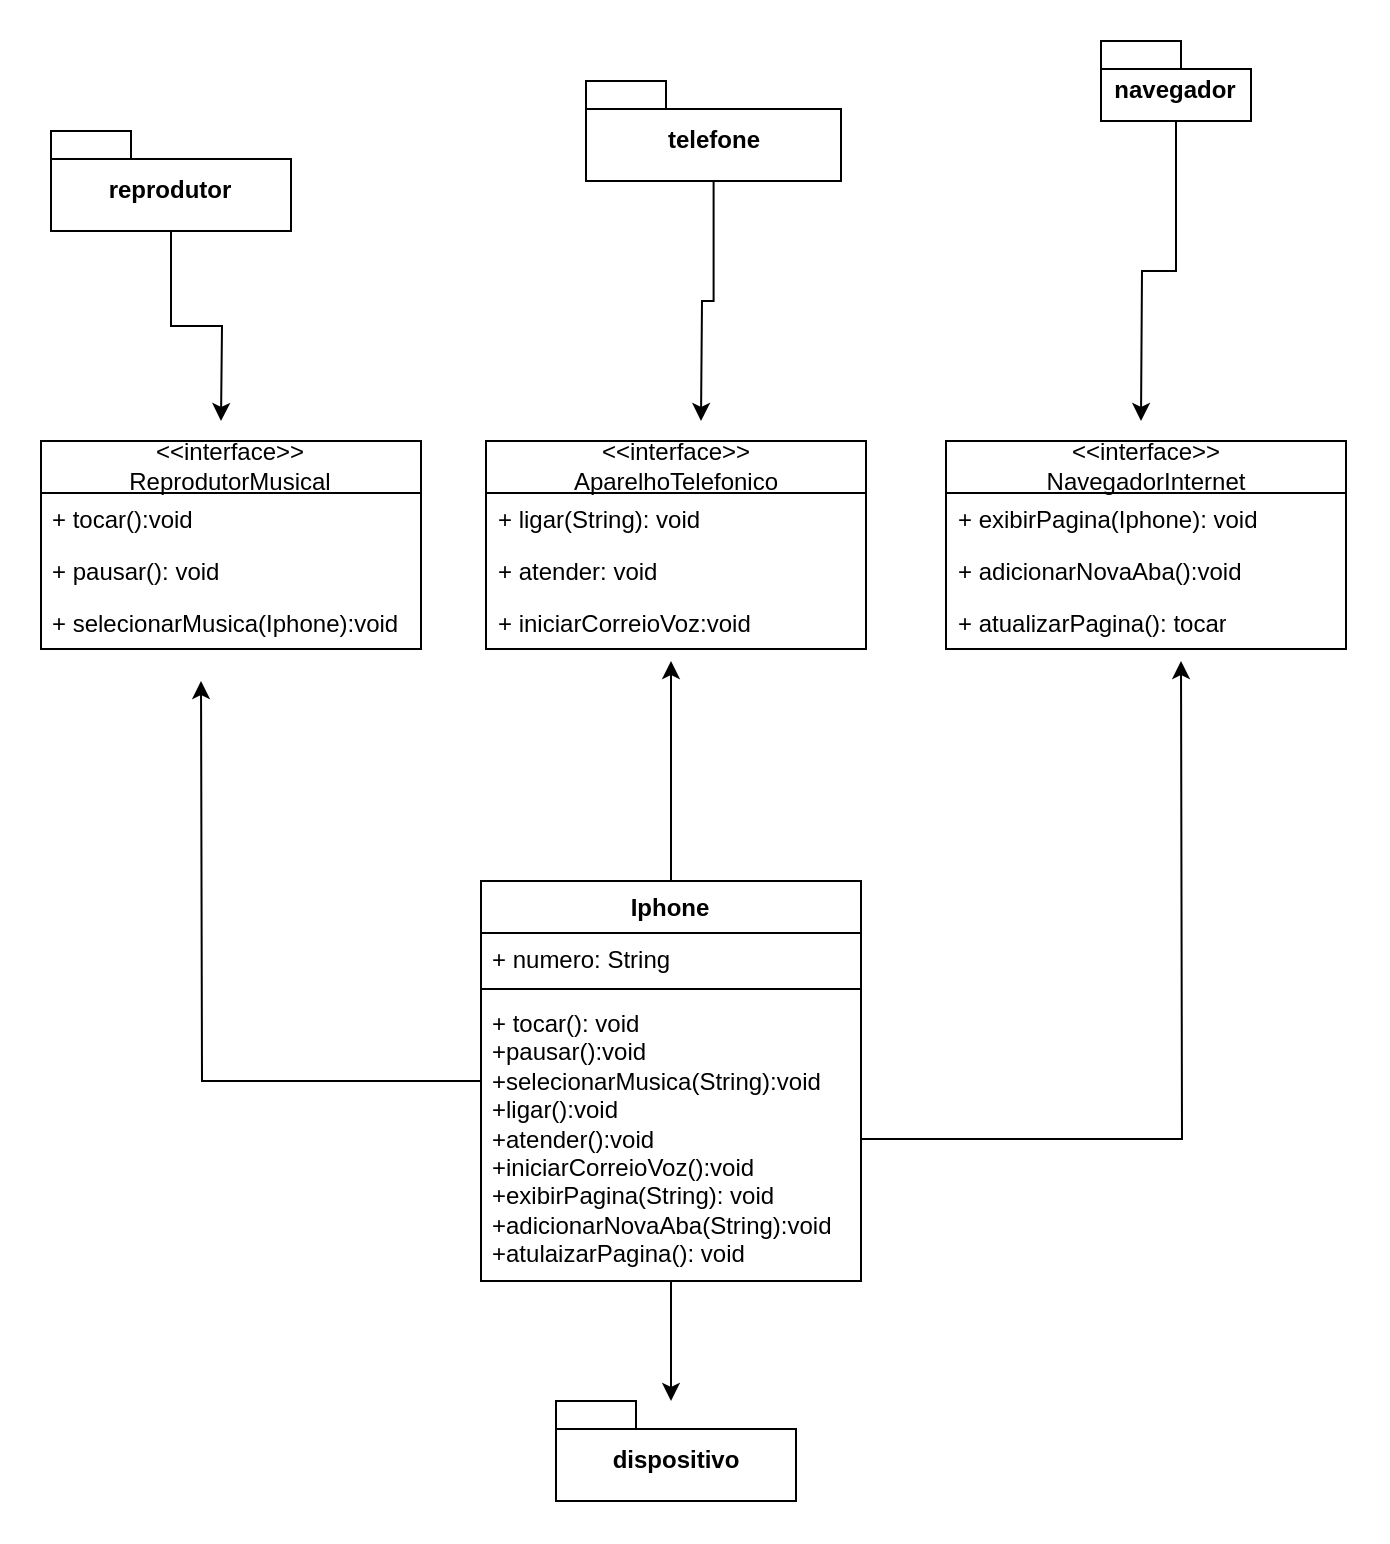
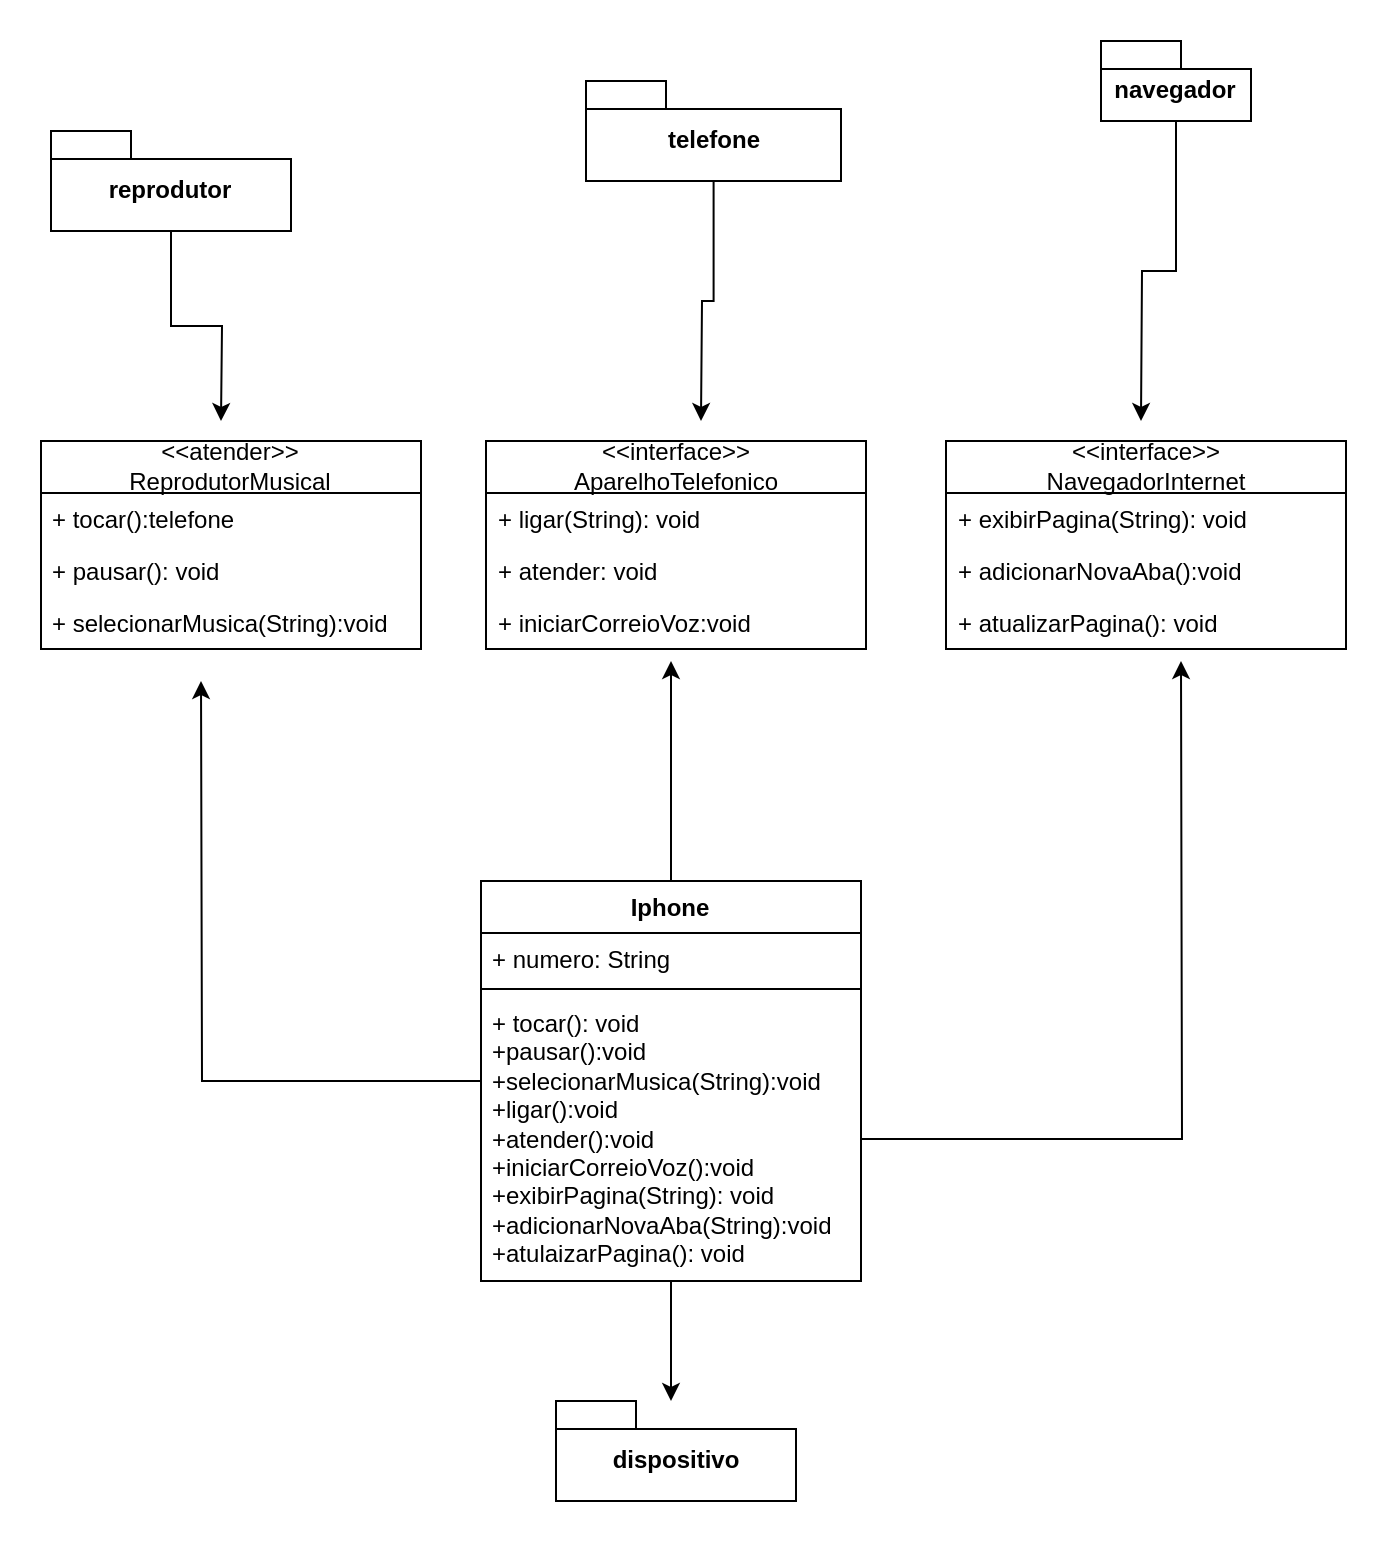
(231, 467) -> (231, 467)
(138, 521) -> (165, 521)
(1125, 521) -> (1122, 521)
(1115, 625) -> (1105, 625)
(233, 640) -> (233, 640)
